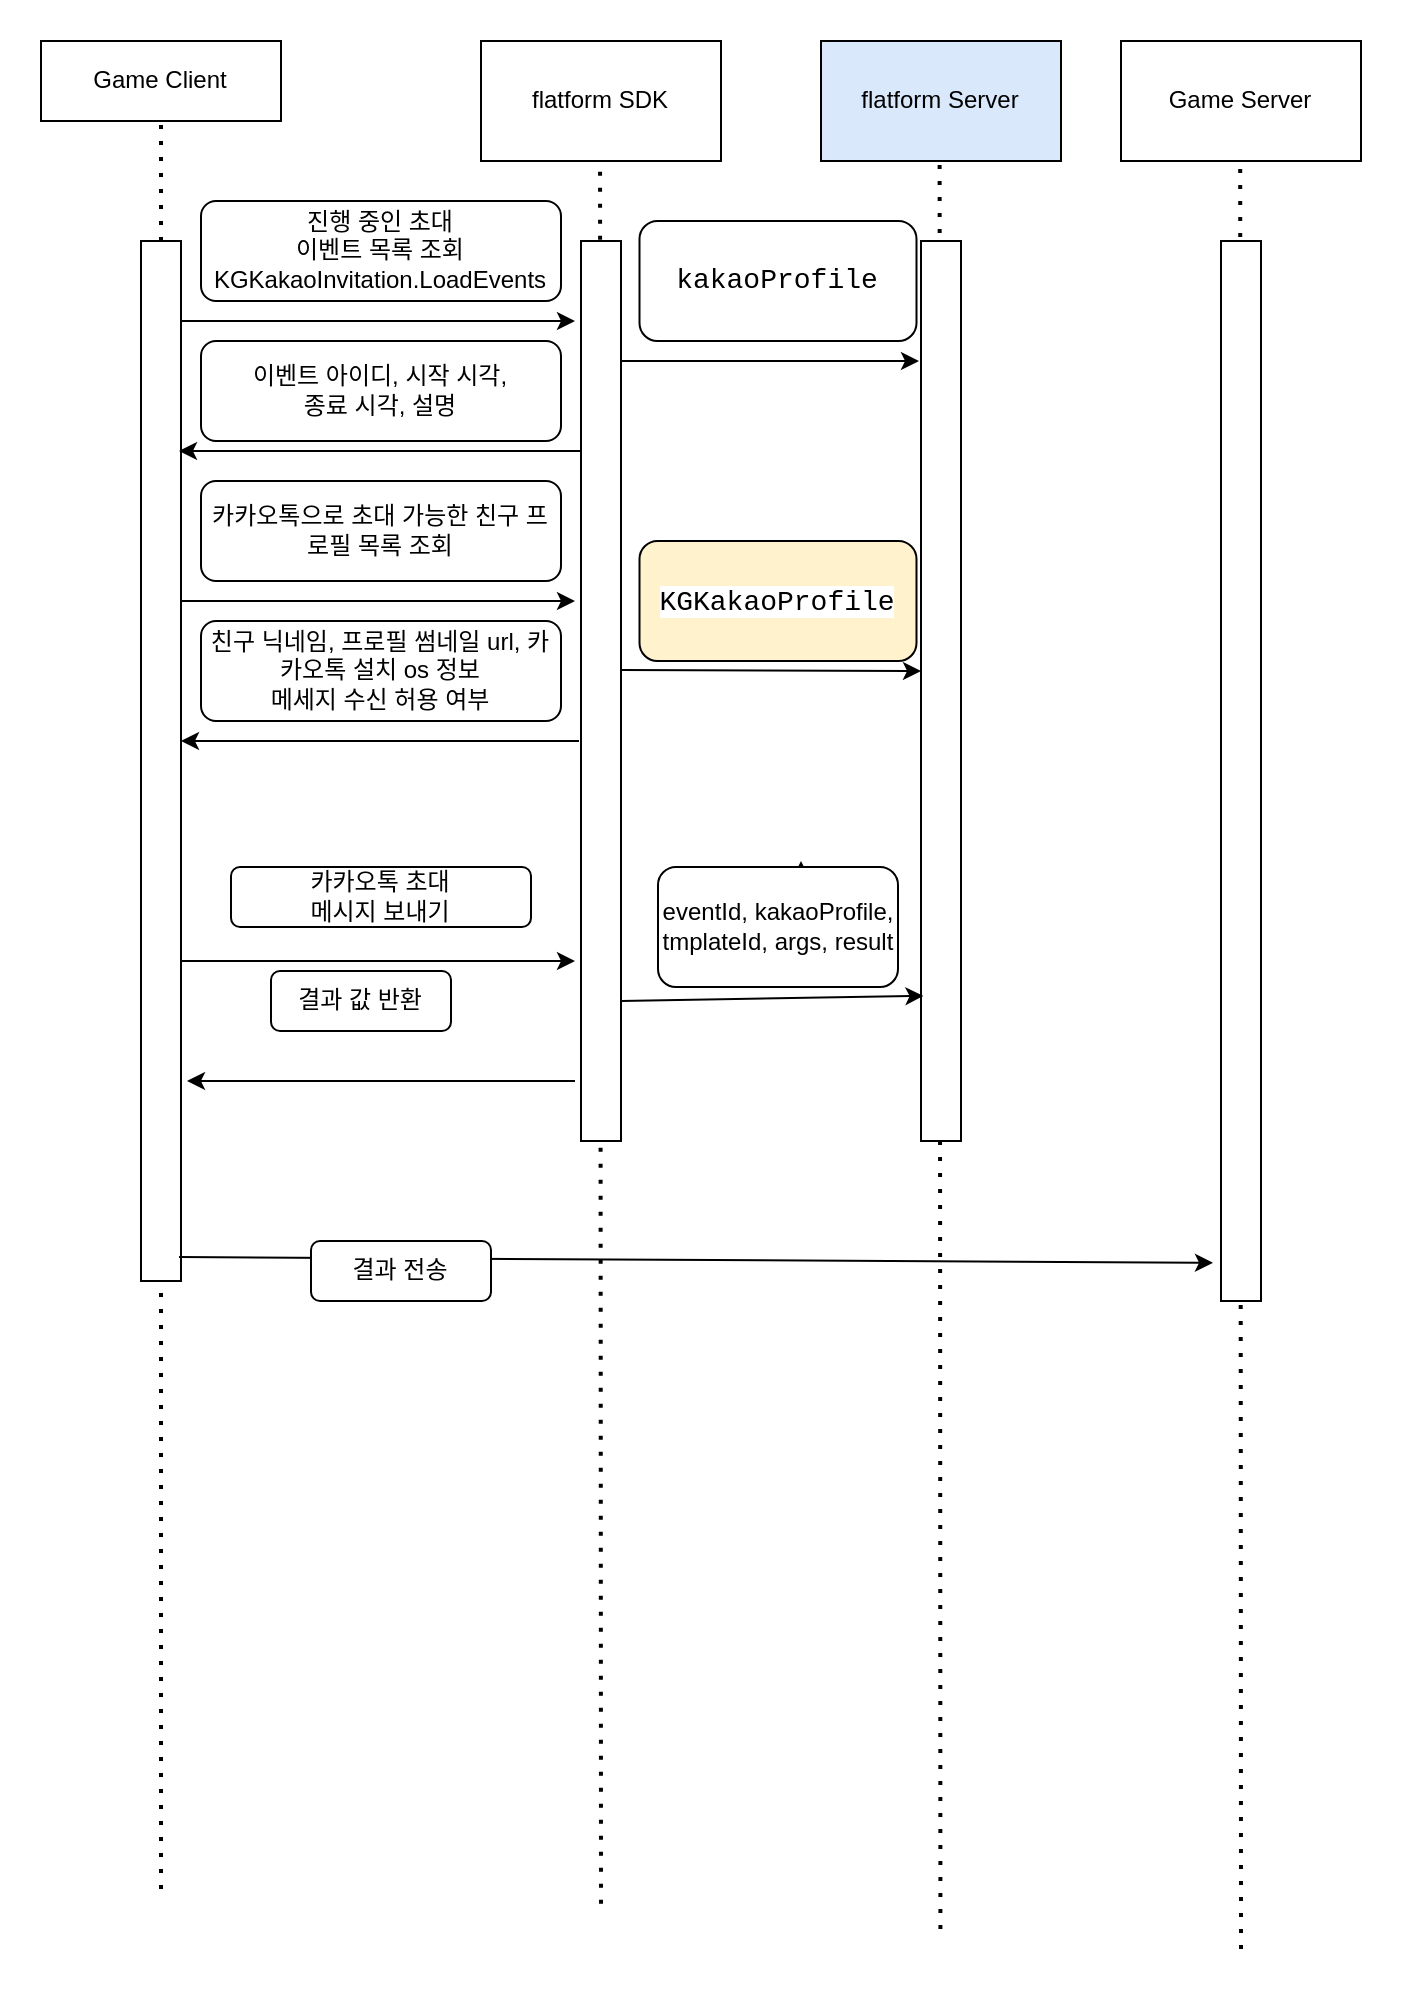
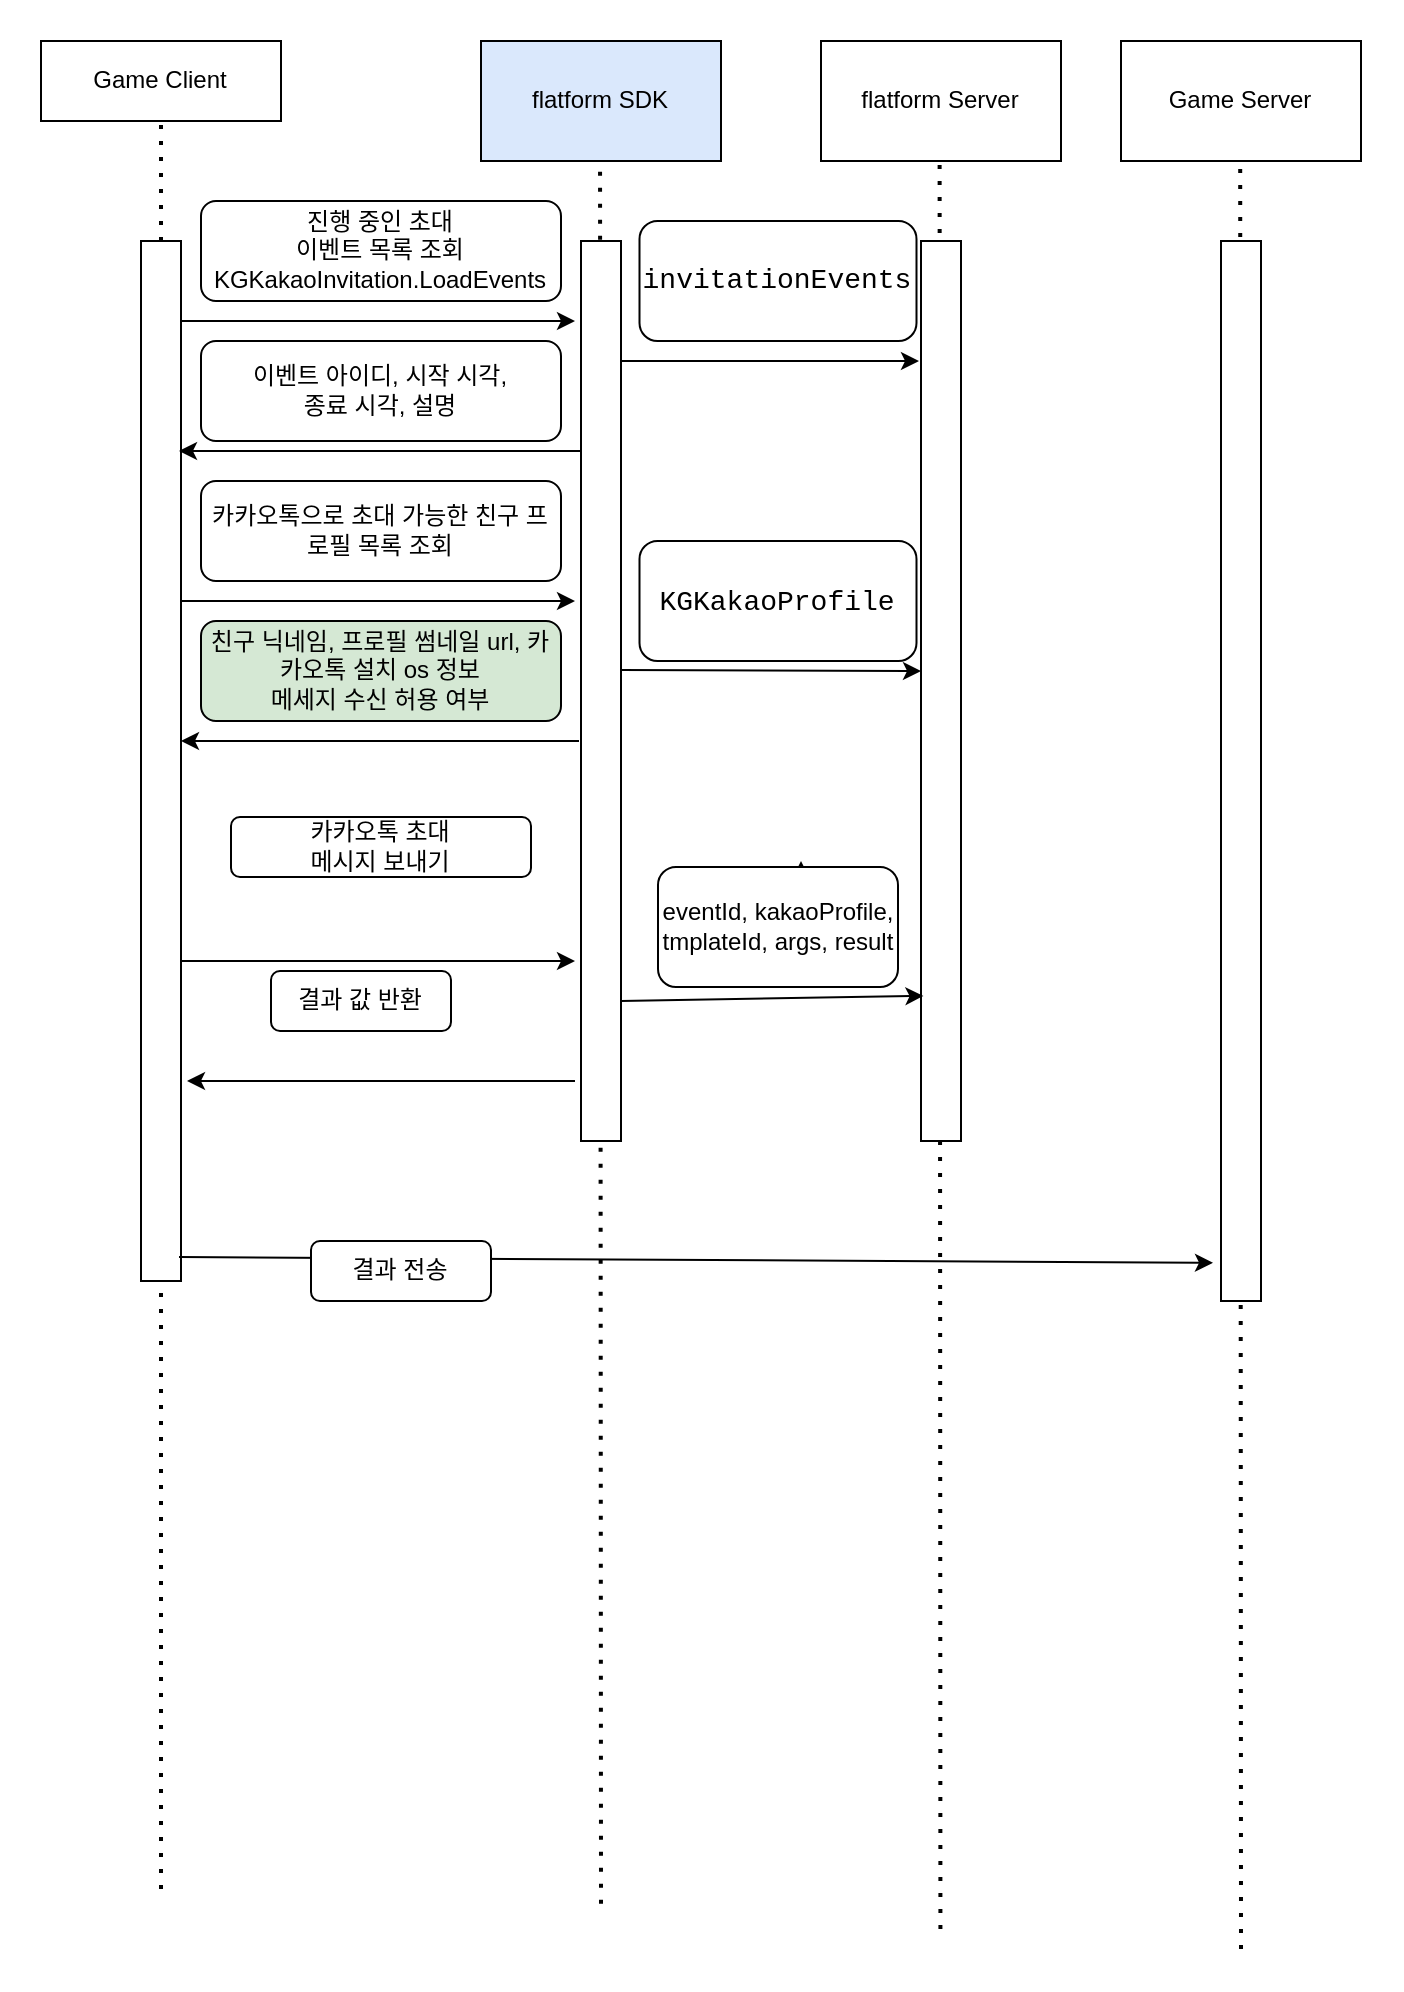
(601, 101) -> (601, 101)
(941, 101) -> (941, 101)
(778, 281) -> (778, 281)
(778, 601) -> (778, 601)
(381, 671) -> (381, 671)
(381, 897) -> (381, 847)
